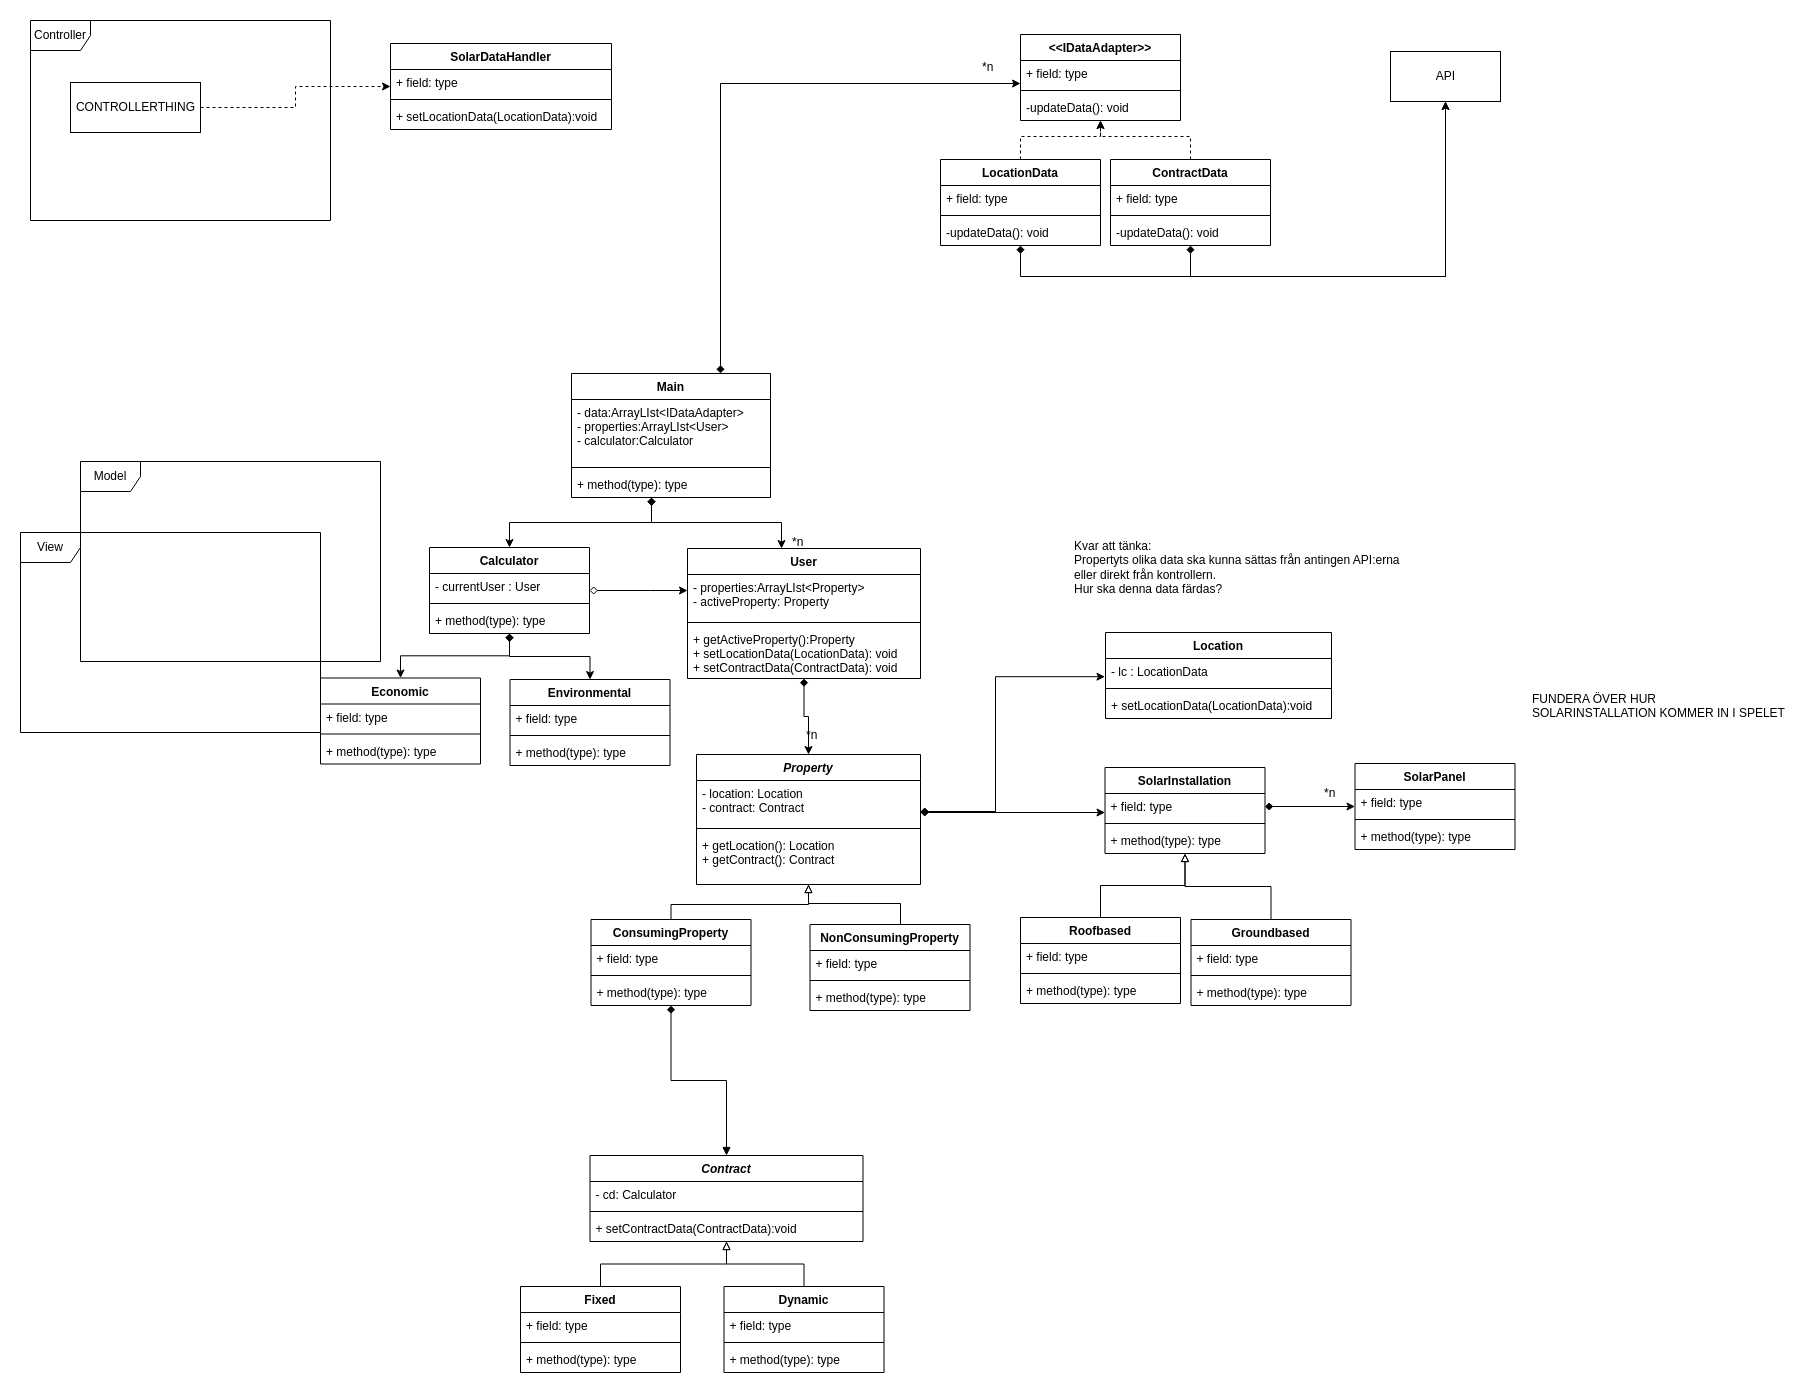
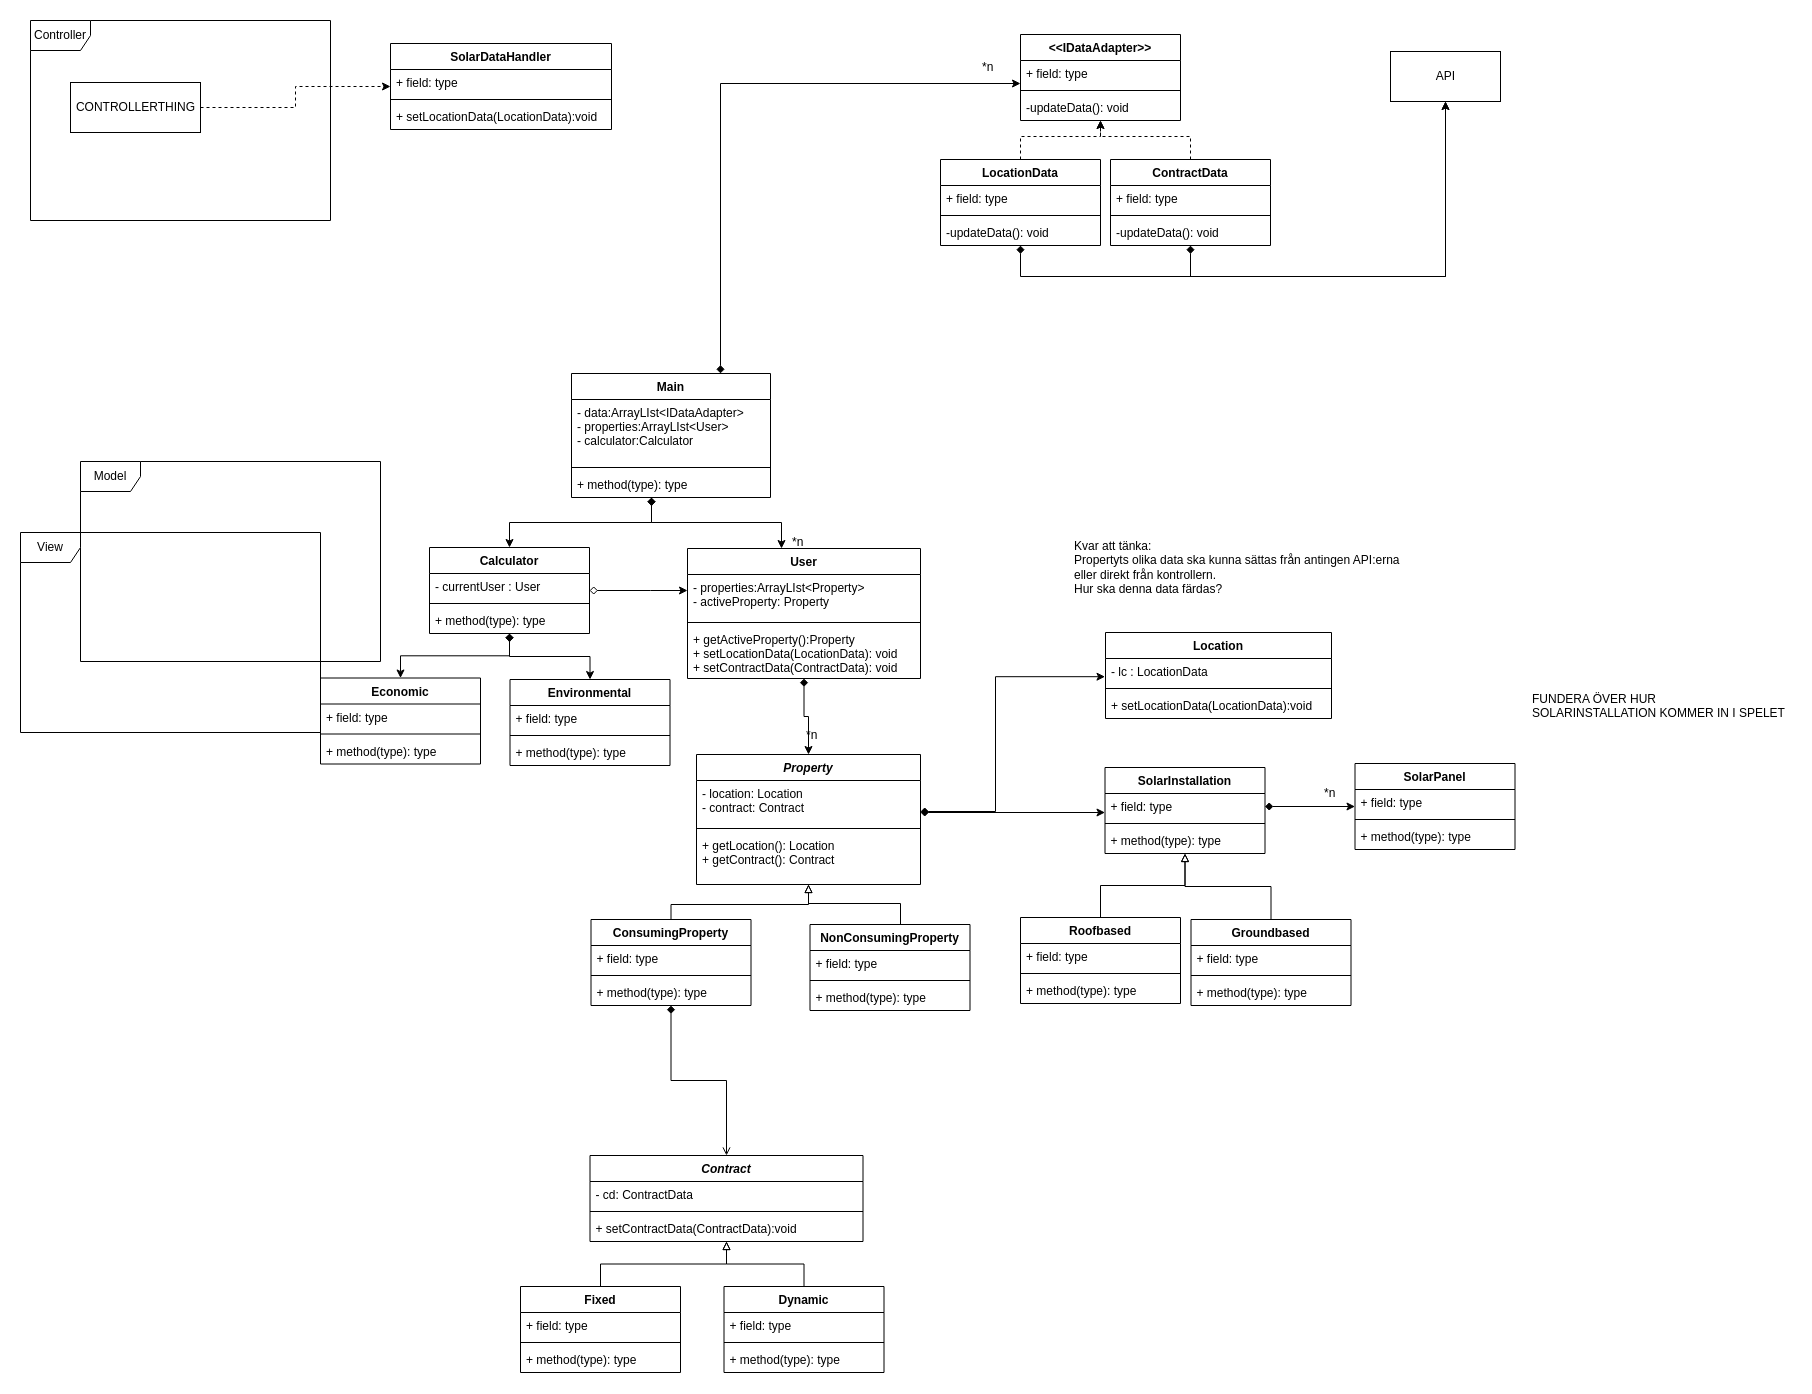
(727, 1146) -> (727, 1148)
(641, 1195) -> (651, 1195)
